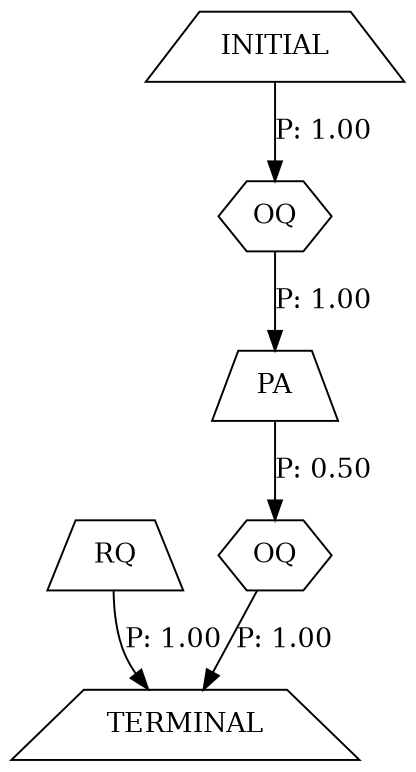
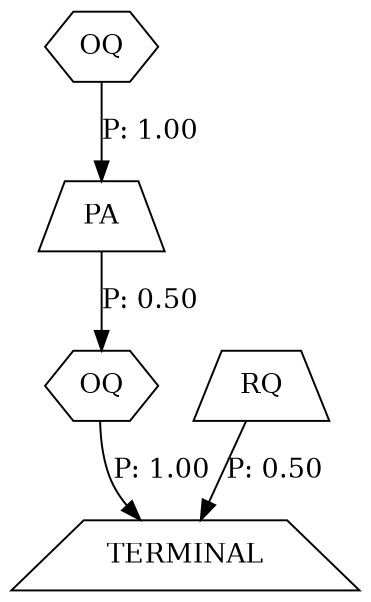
(275, 47) -> none
(174, 640) -> (275, 471)
